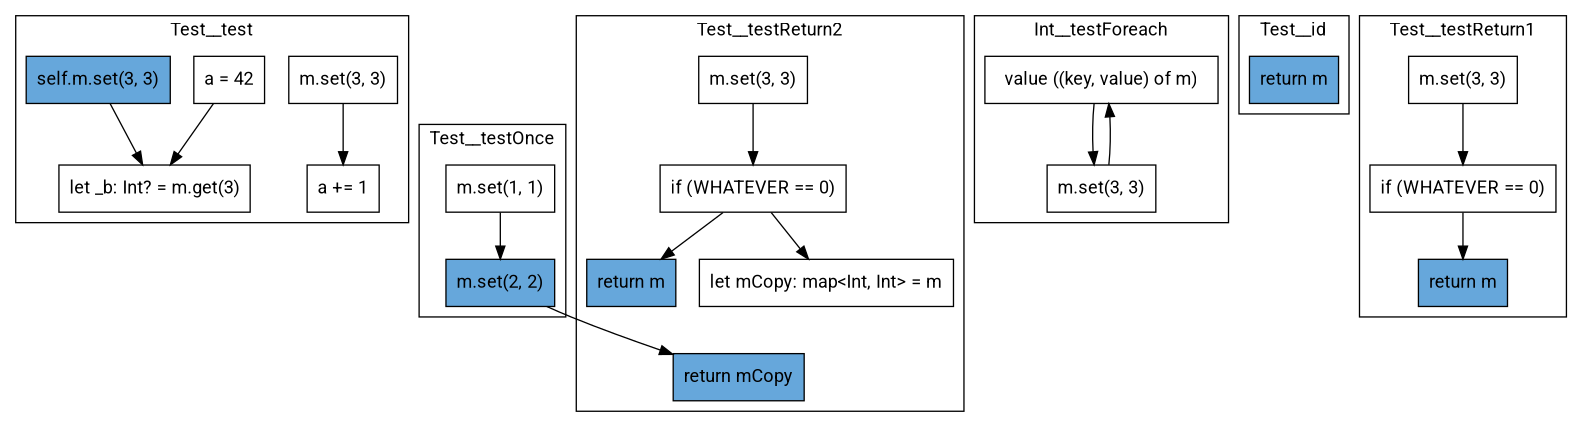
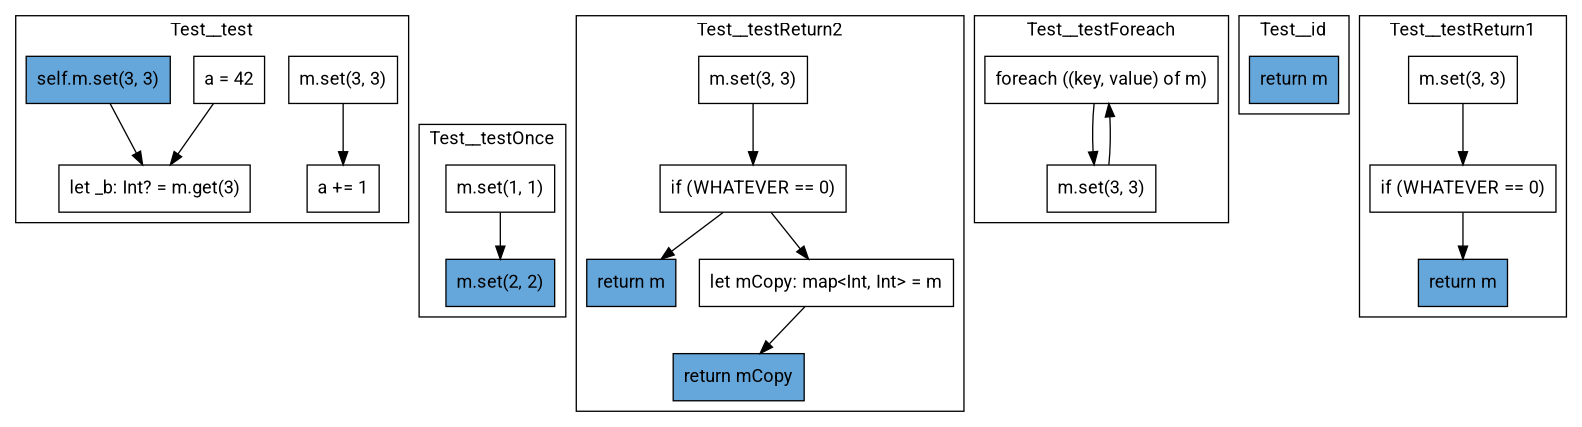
(1101, 31) -> (1101, 31)
(1101, 80) -> (1101, 80)
(603, 329) -> (787, 325)
